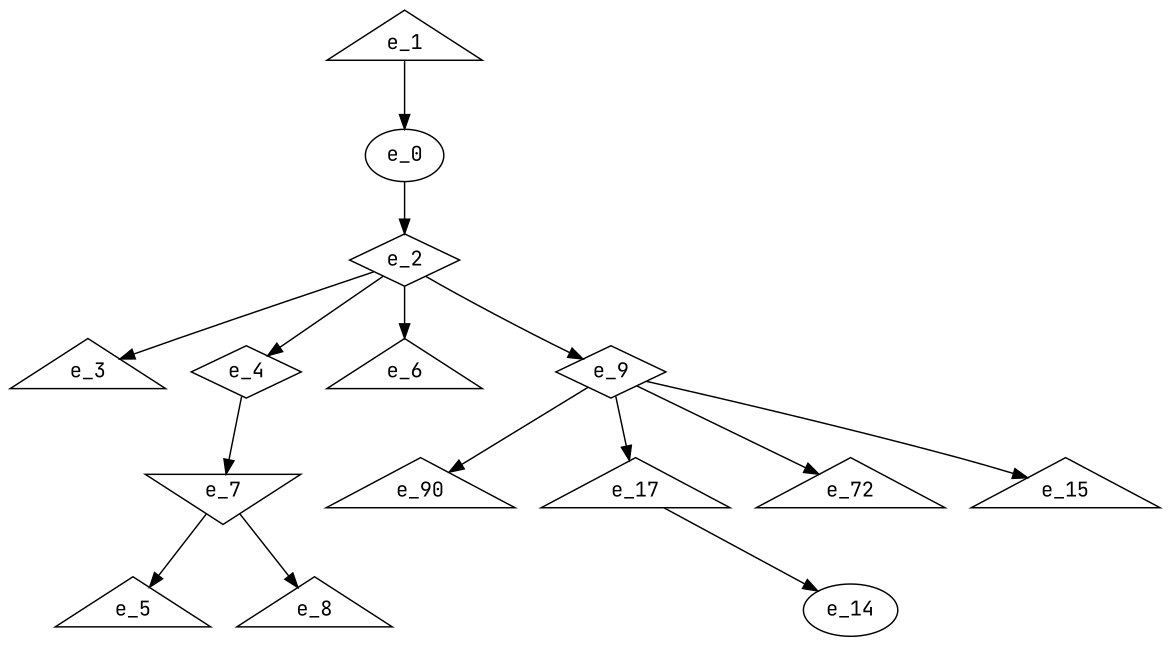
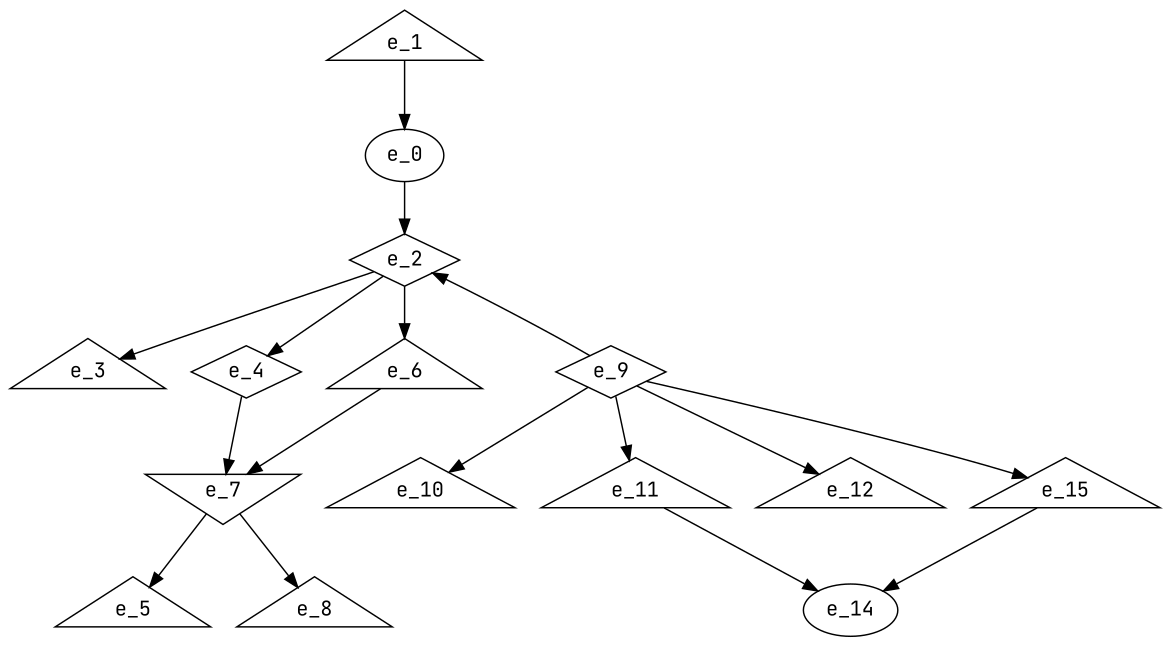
(497, 316) -> (518, 316)
none -> (320, 427)
(421, 491) -> (421, 491)
(636, 491) -> (636, 491)
(851, 491) -> (851, 491)
none -> (967, 546)
